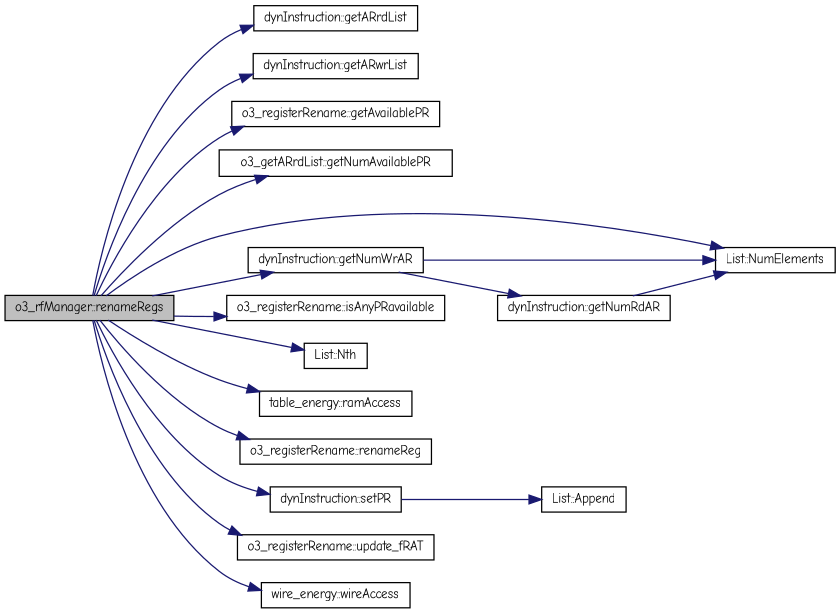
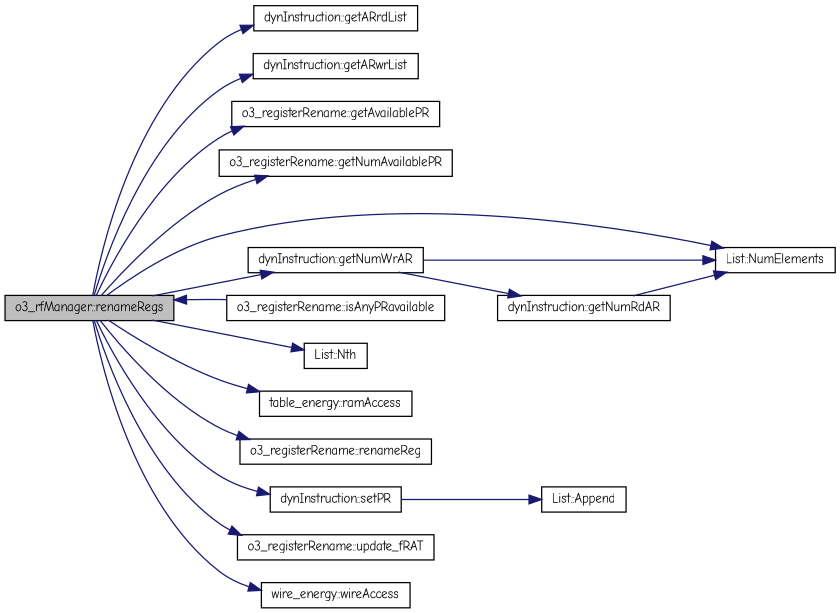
(336, 163) -> (336, 163)
(194, 316) -> (207, 300)
